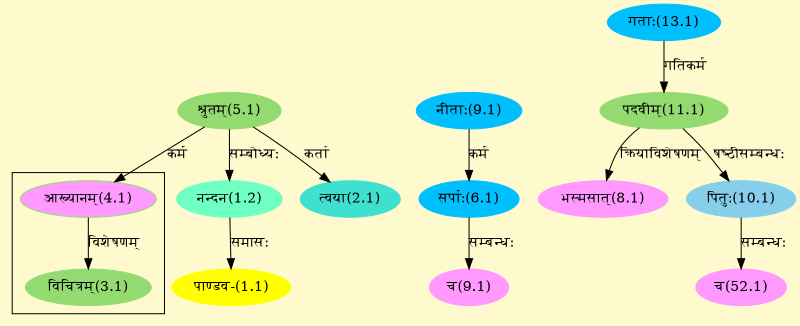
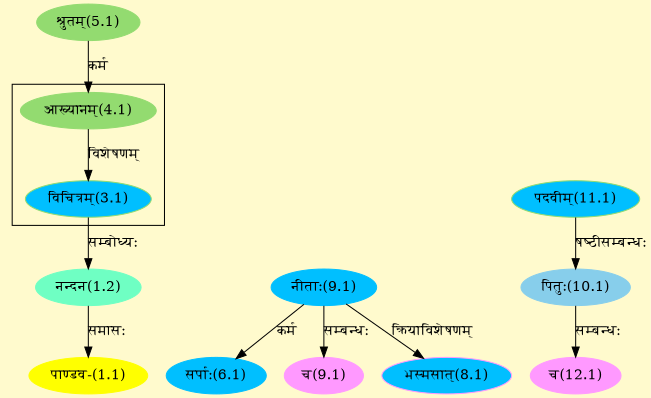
(664, 22) -> none
(664, 111) -> (576, 199)
(621, 147) -> (381, 328)
(229, 150) -> (88, 238)
(88, 199) -> (88, 111)
(350, 199) -> none
(603, 199) -> (447, 376)
(469, 238) -> (324, 326)
(88, 287) -> (88, 199)
(741, 287) -> (576, 376)
